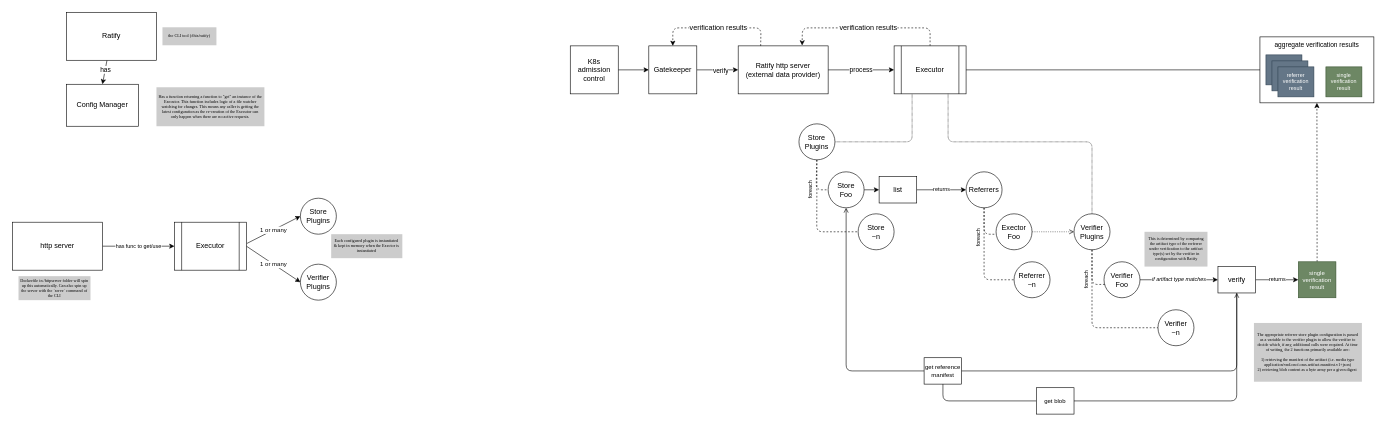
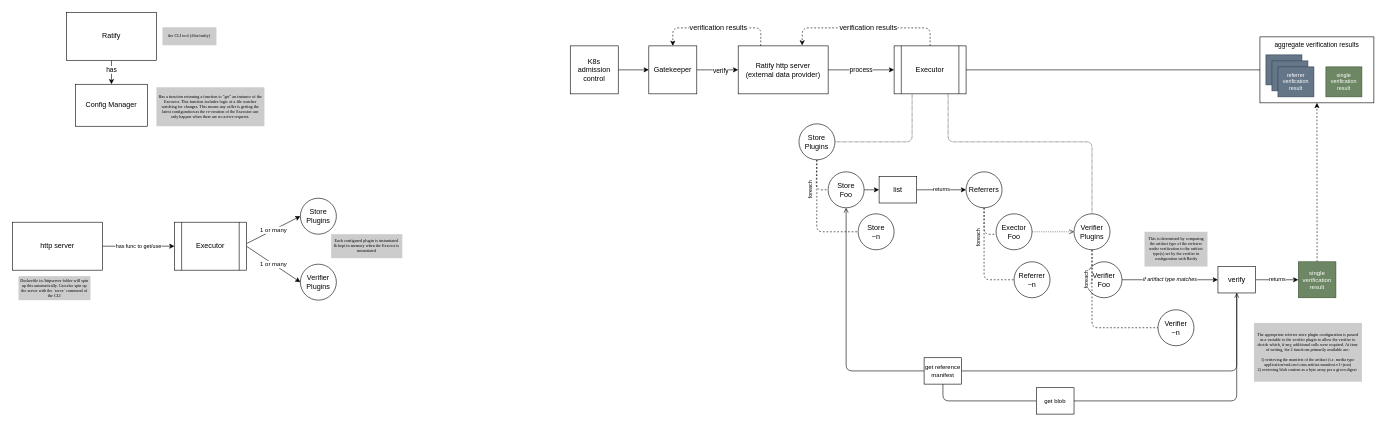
(102, 105) -> (111, 105)
(1122, 280) -> (1104, 280)
